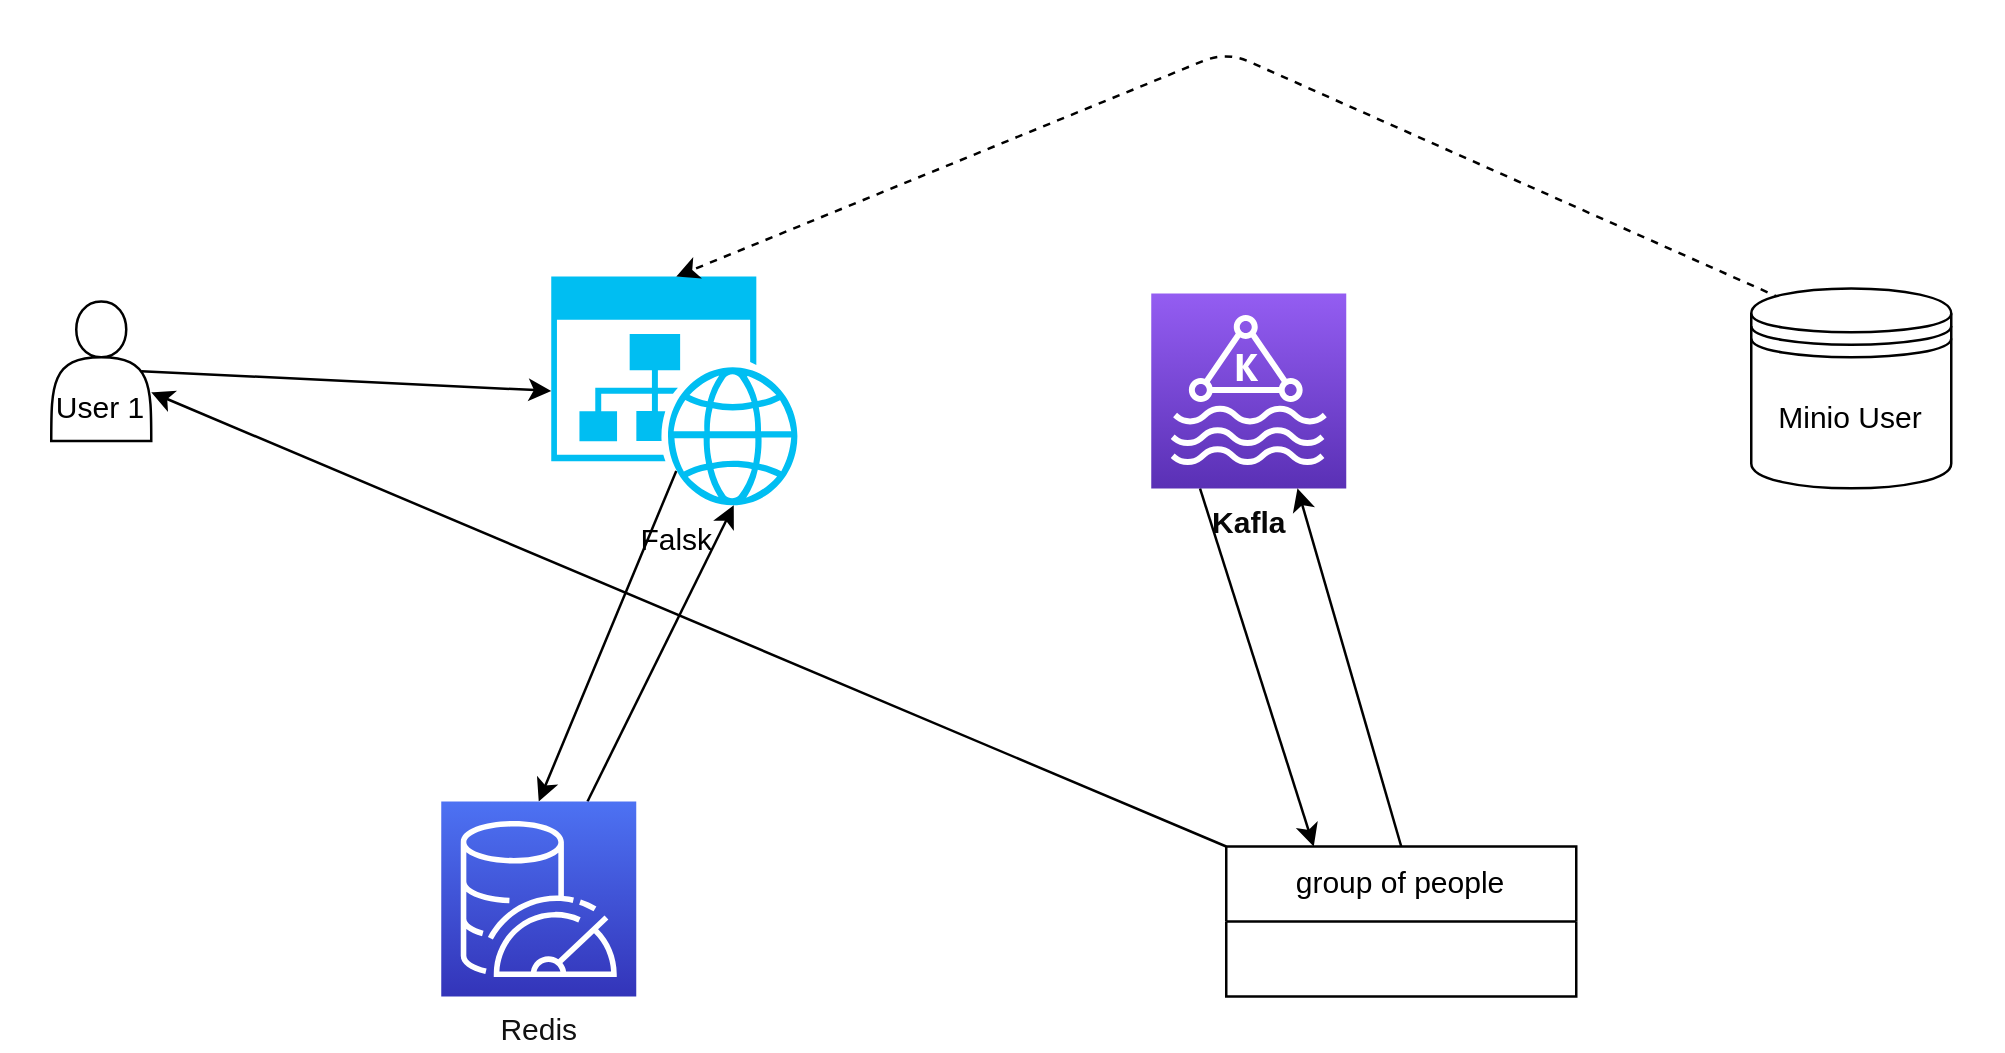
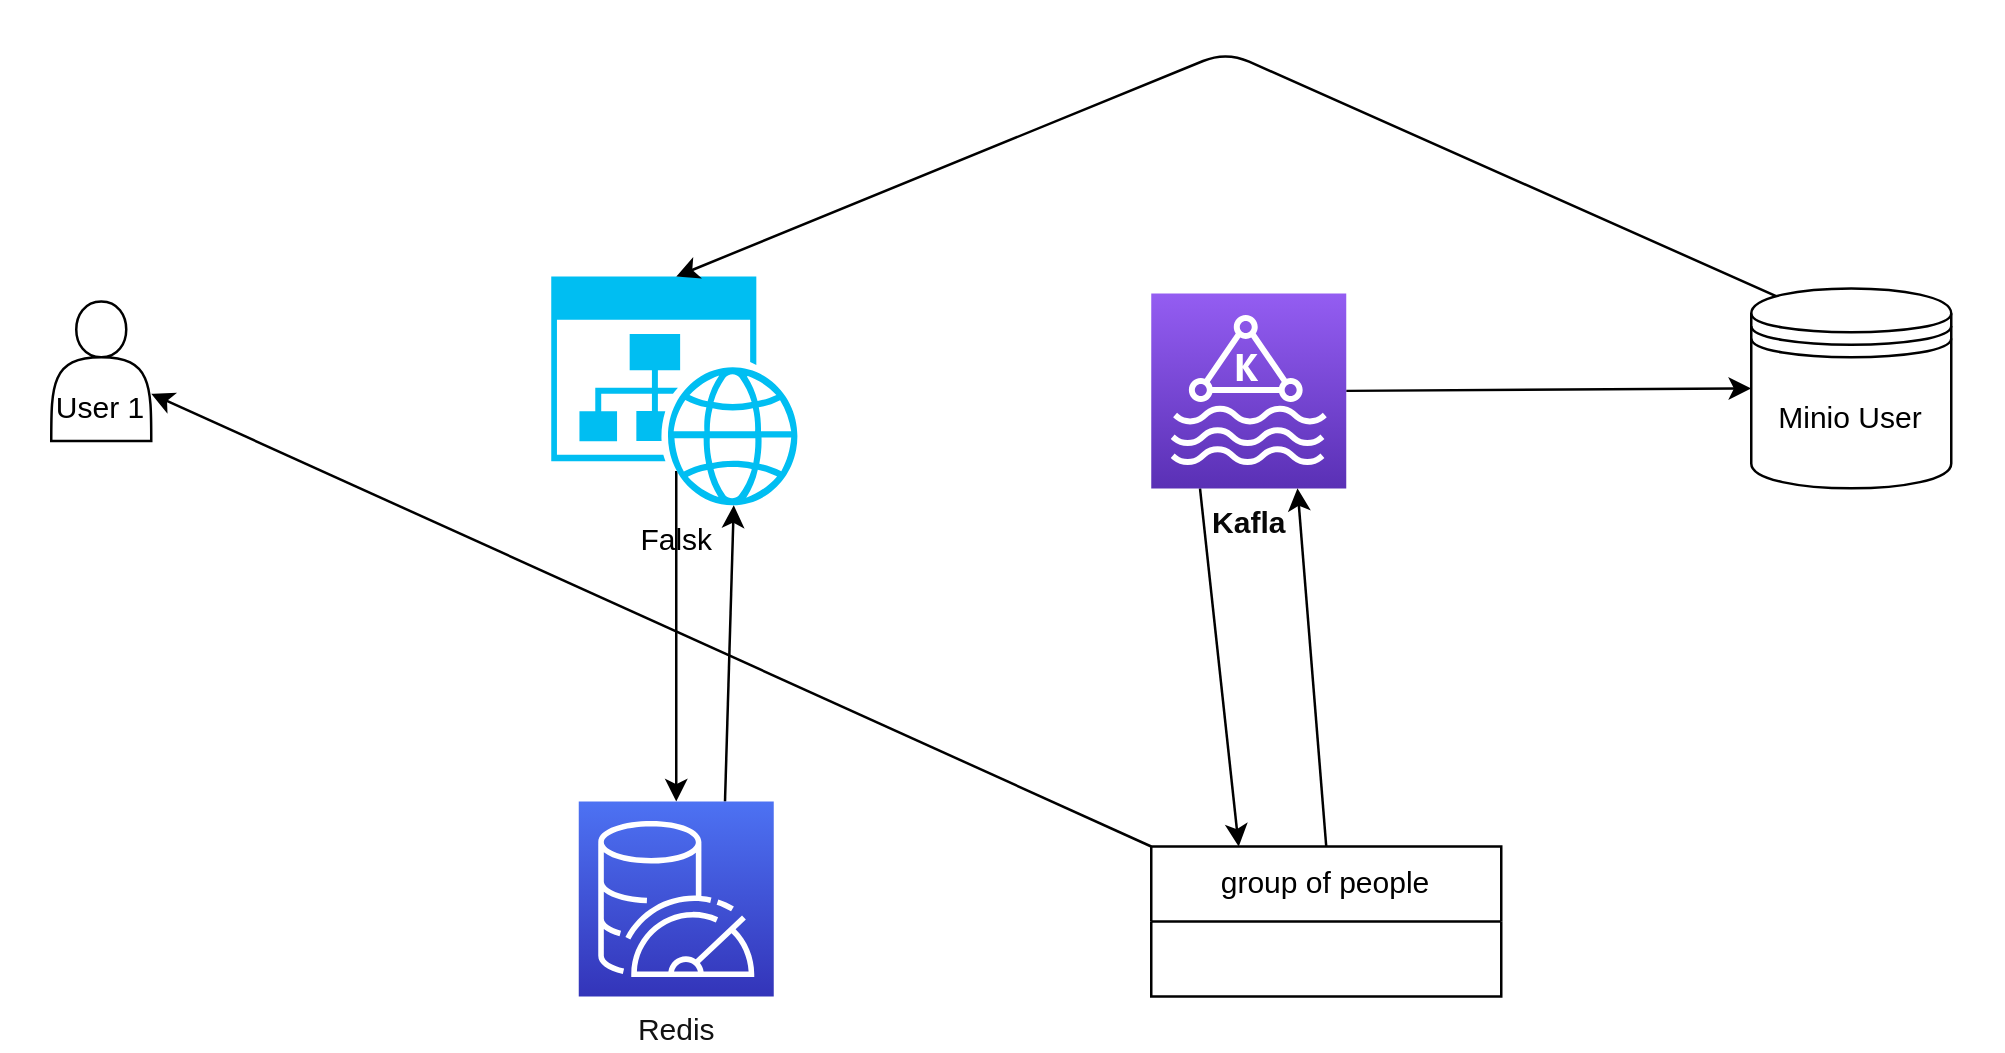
(1240, 58) -> (1240, 58)
(338, 380) -> none
none -> (1540, 389)
(539, 899) -> (676, 899)
(1401, 921) -> (1326, 921)
